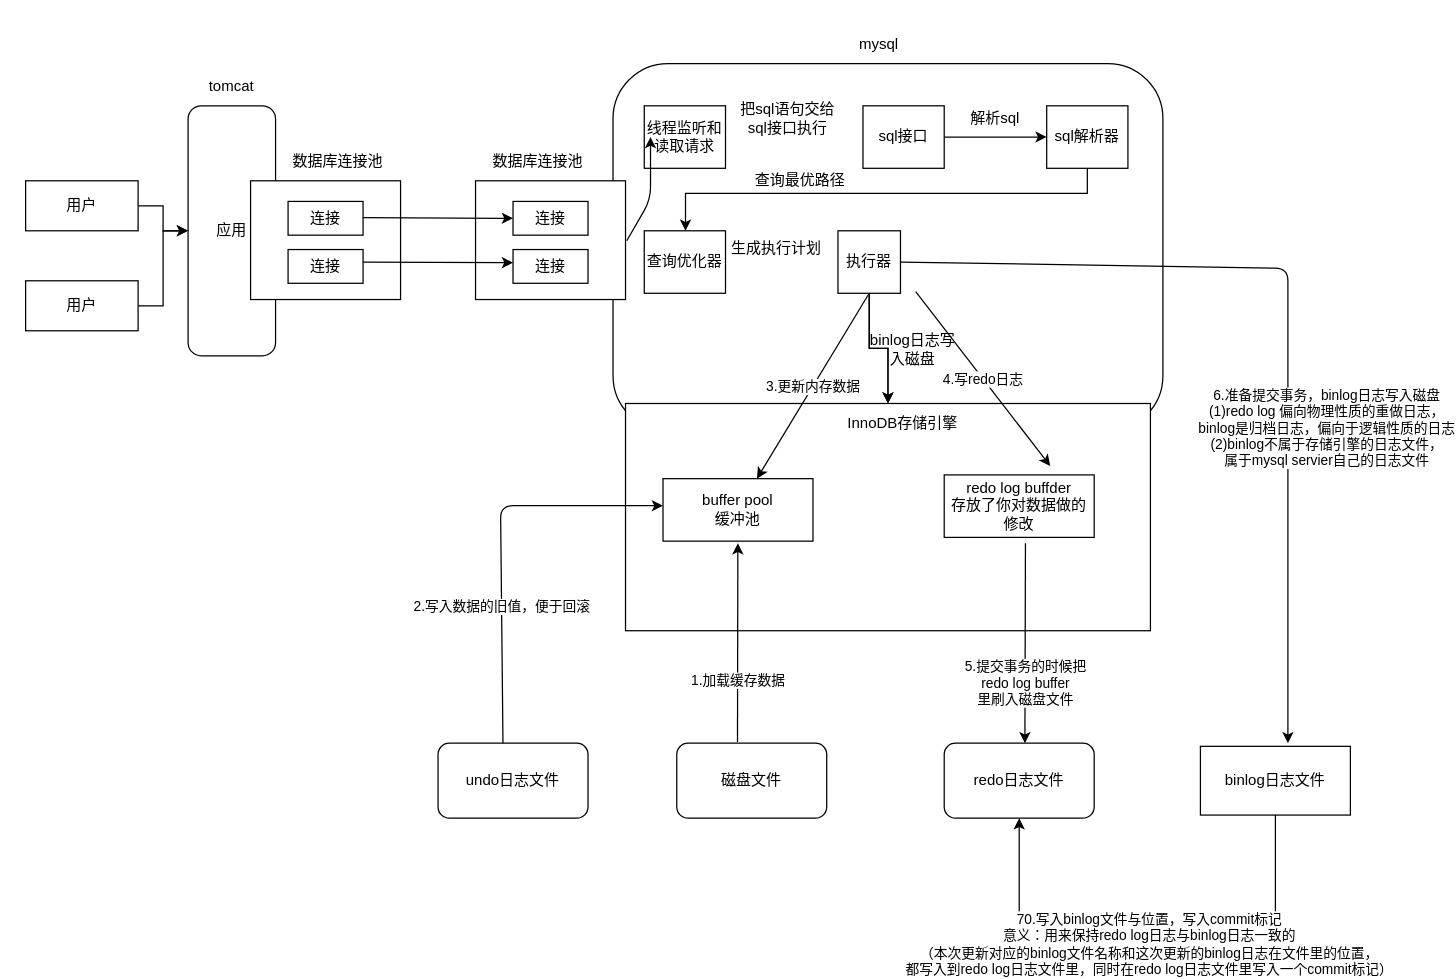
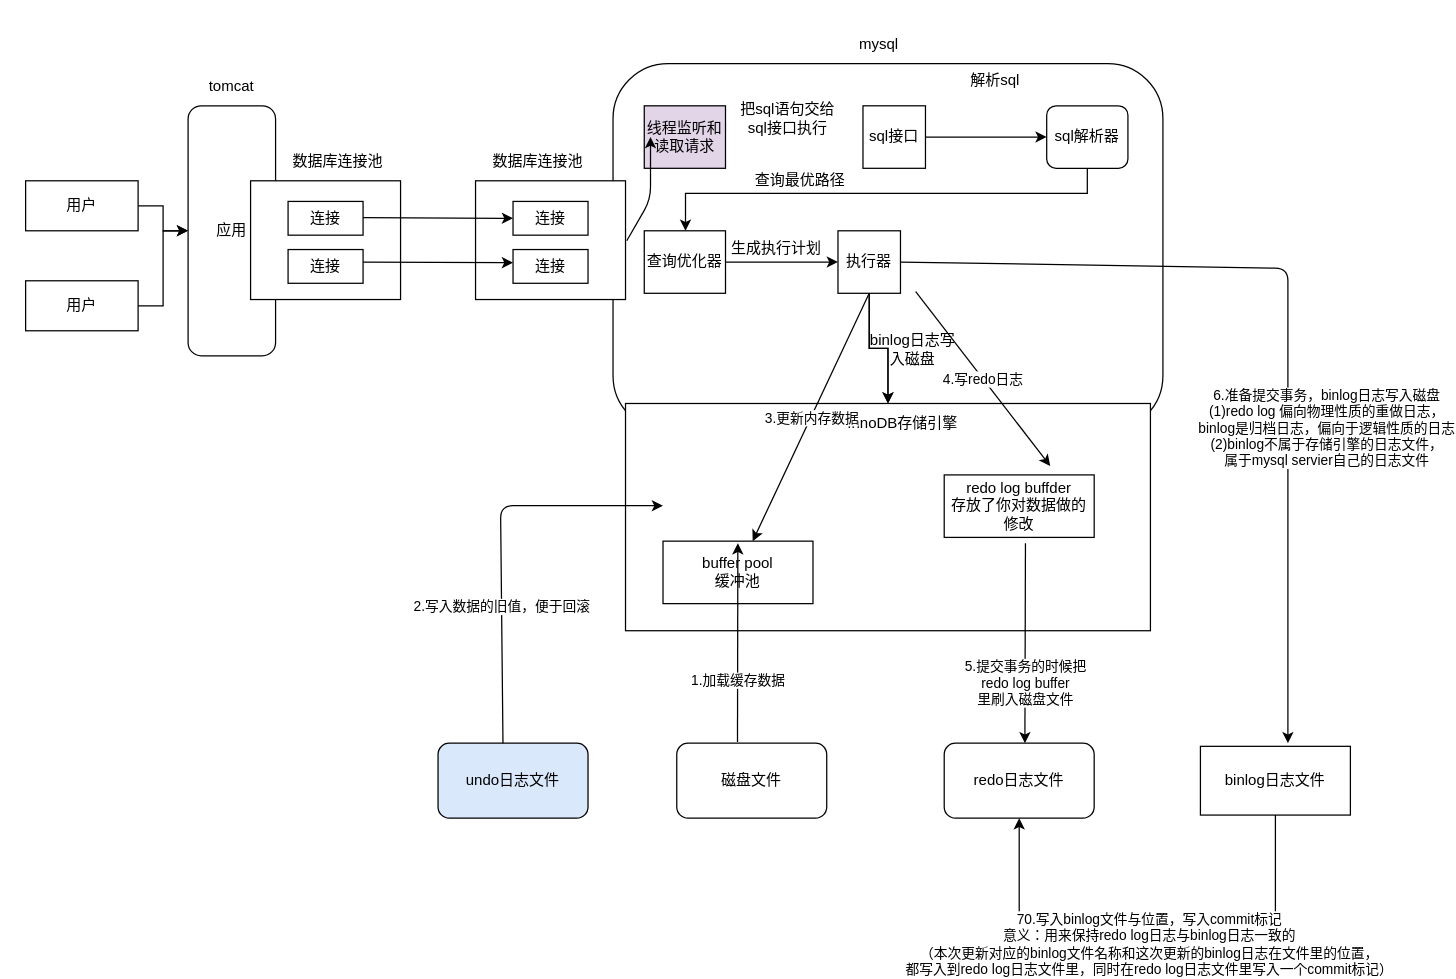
(996, 118) -> (996, 81)
(685, 137) -> (685, 137)
(904, 137) -> (894, 137)
(1088, 137) -> (1088, 137)
none -> (778, 262)
(738, 510) -> (738, 572)
(513, 781) -> (513, 781)
